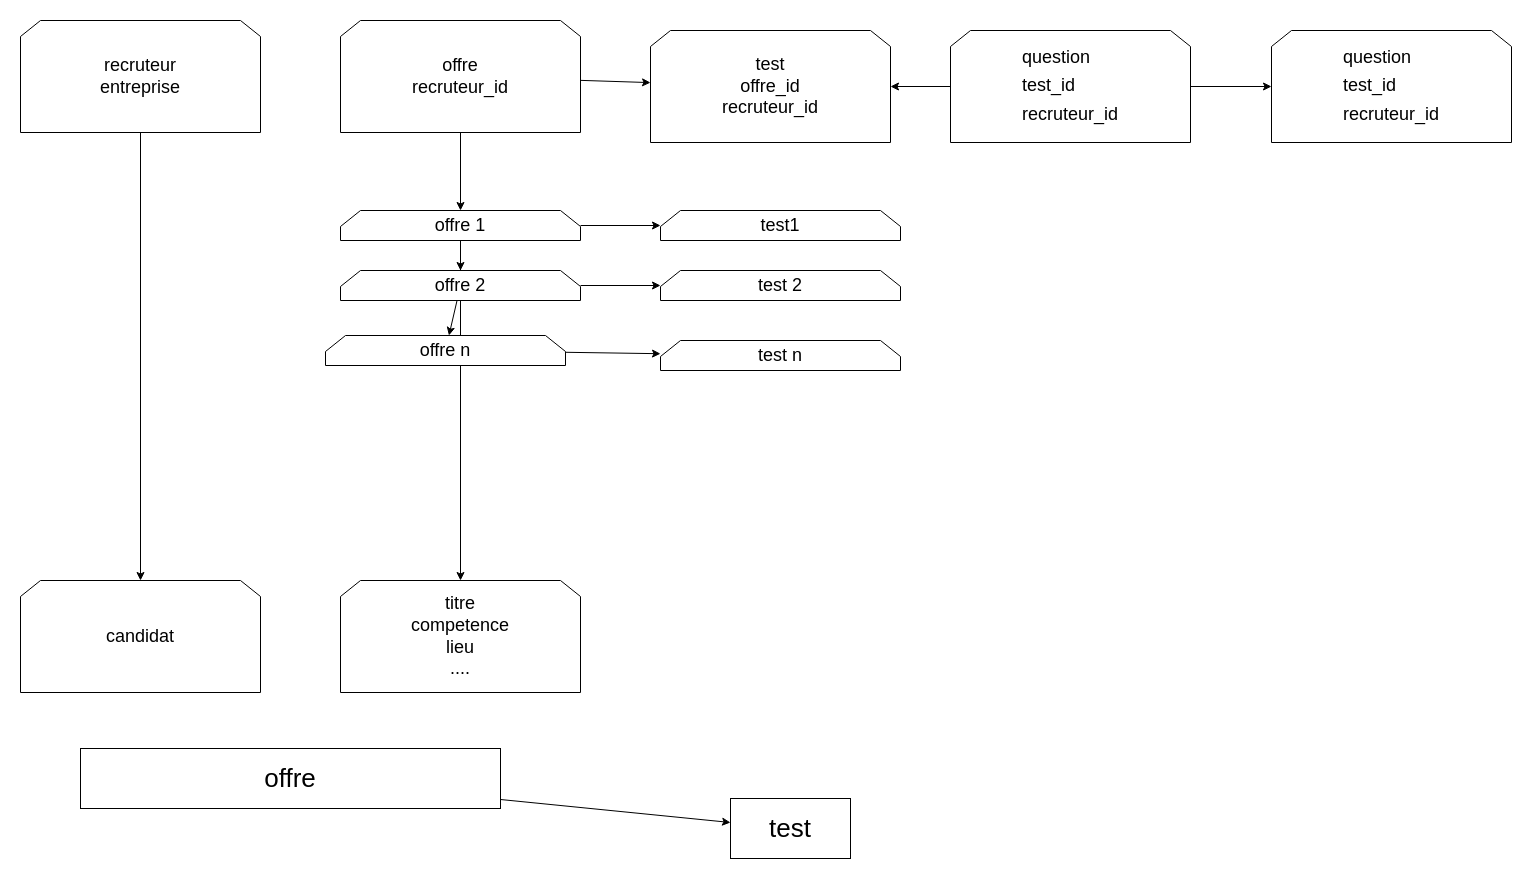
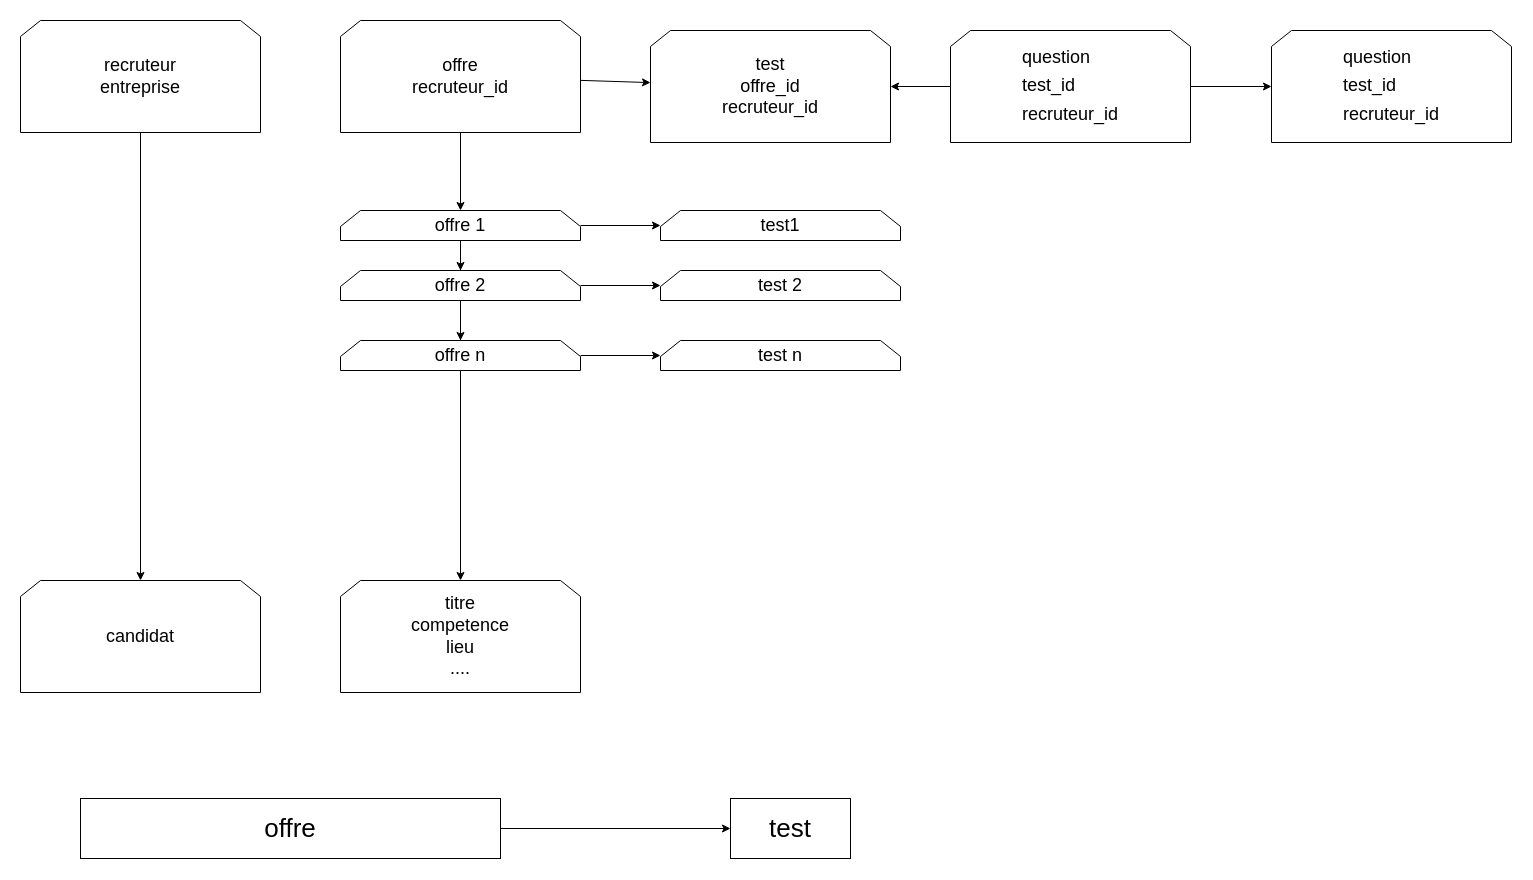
(446, 351) -> (461, 356)
(291, 779) -> (291, 829)
